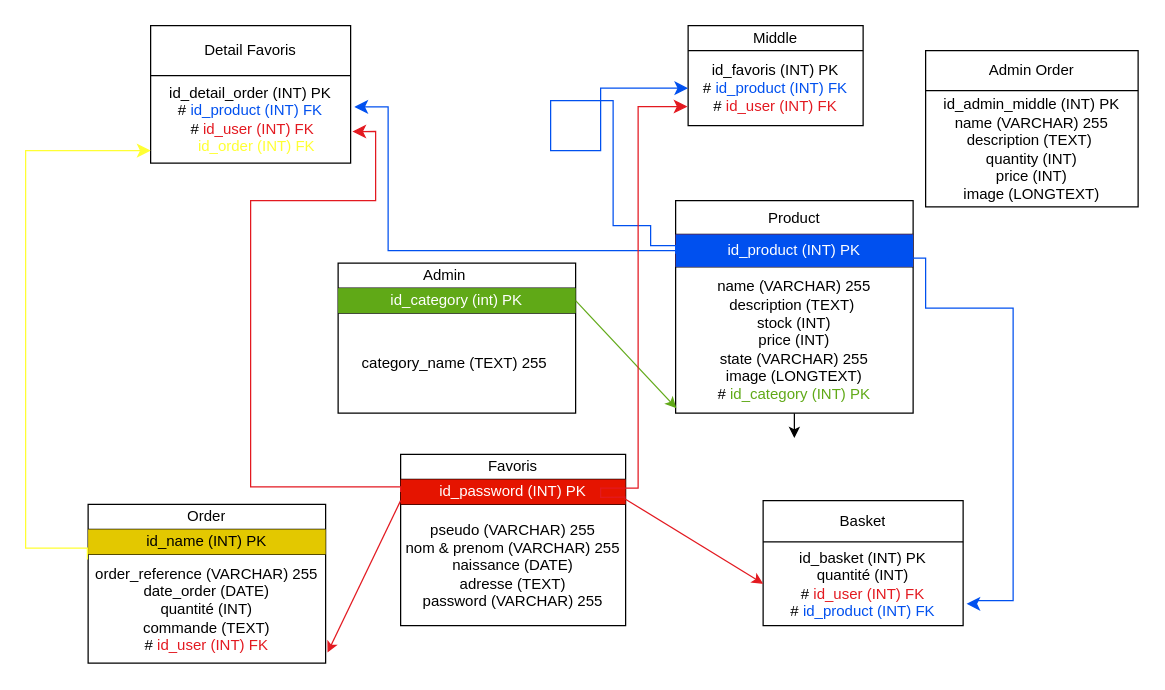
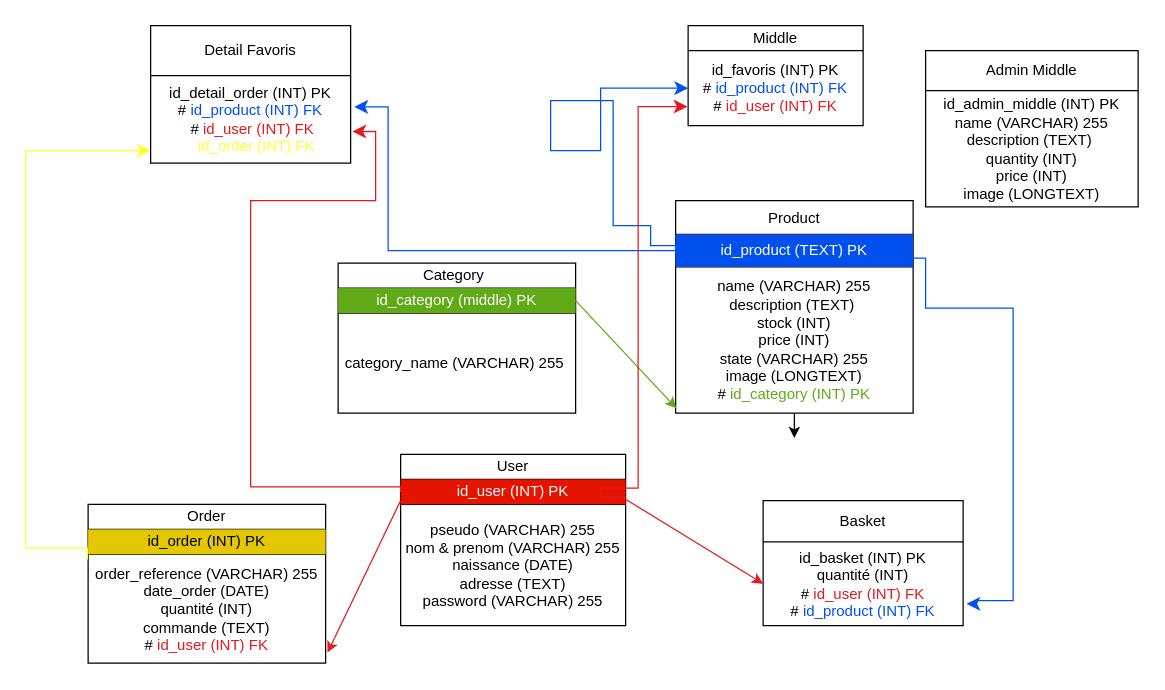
(1032, 71) -> (1032, 71)
(794, 251) -> (794, 251)
(457, 276) -> (457, 276)
(457, 301) -> (457, 301)
(457, 363) -> (457, 363)
(513, 467) -> (513, 467)
(513, 492) -> (513, 492)
(207, 542) -> (207, 542)
